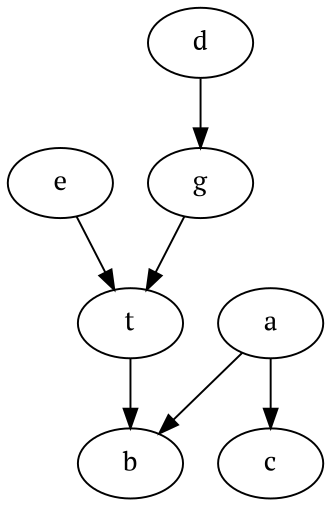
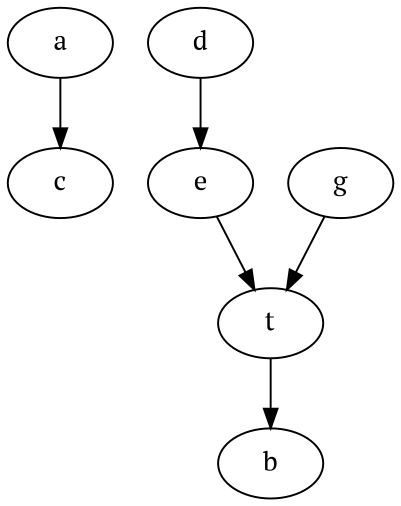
(201, 103) -> (201, 103)
(208, 386) -> none
